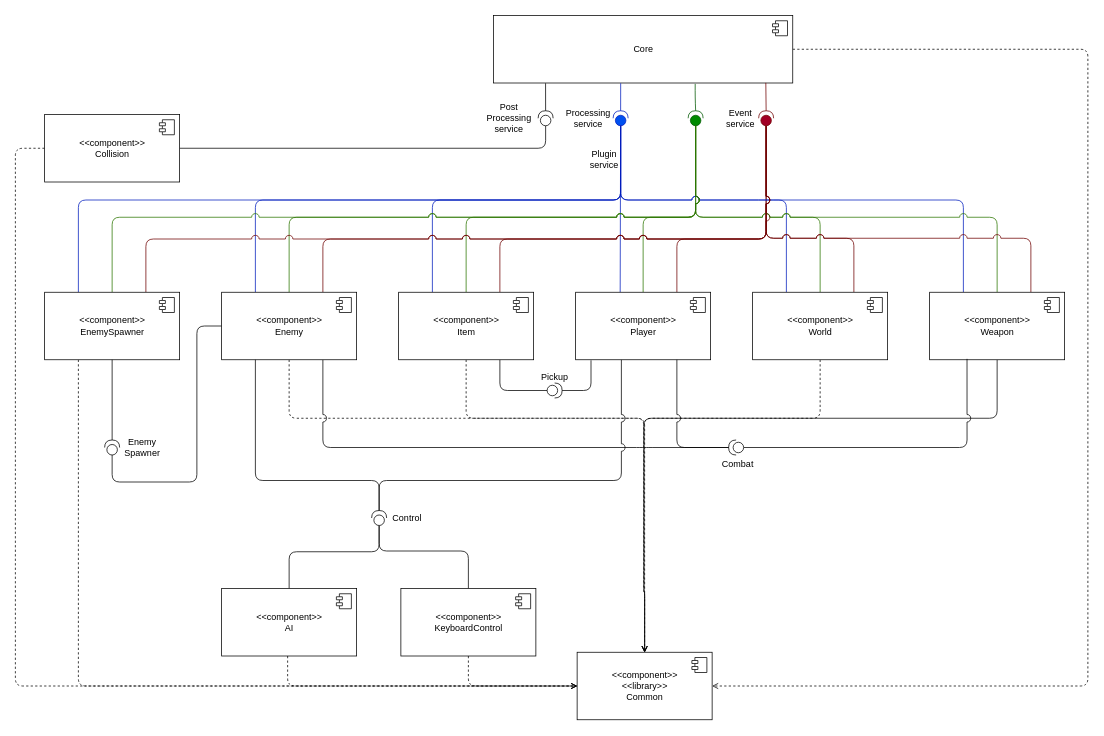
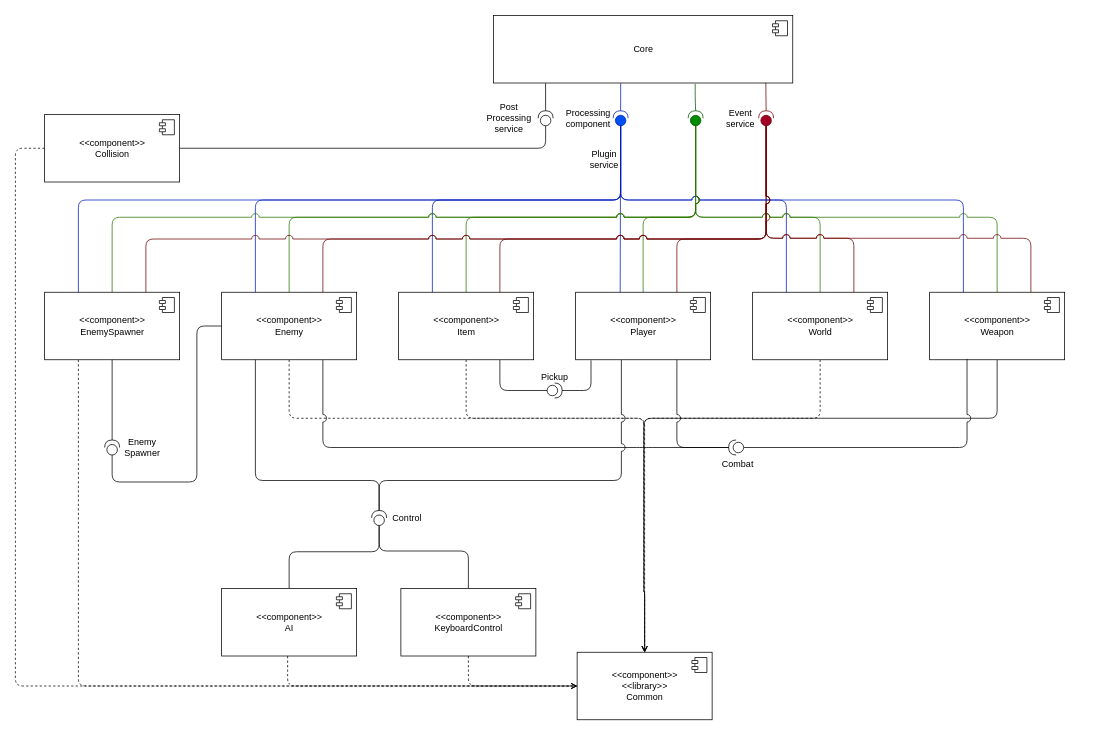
(588, 118) -> (588, 118)
(1088, 407) -> none
